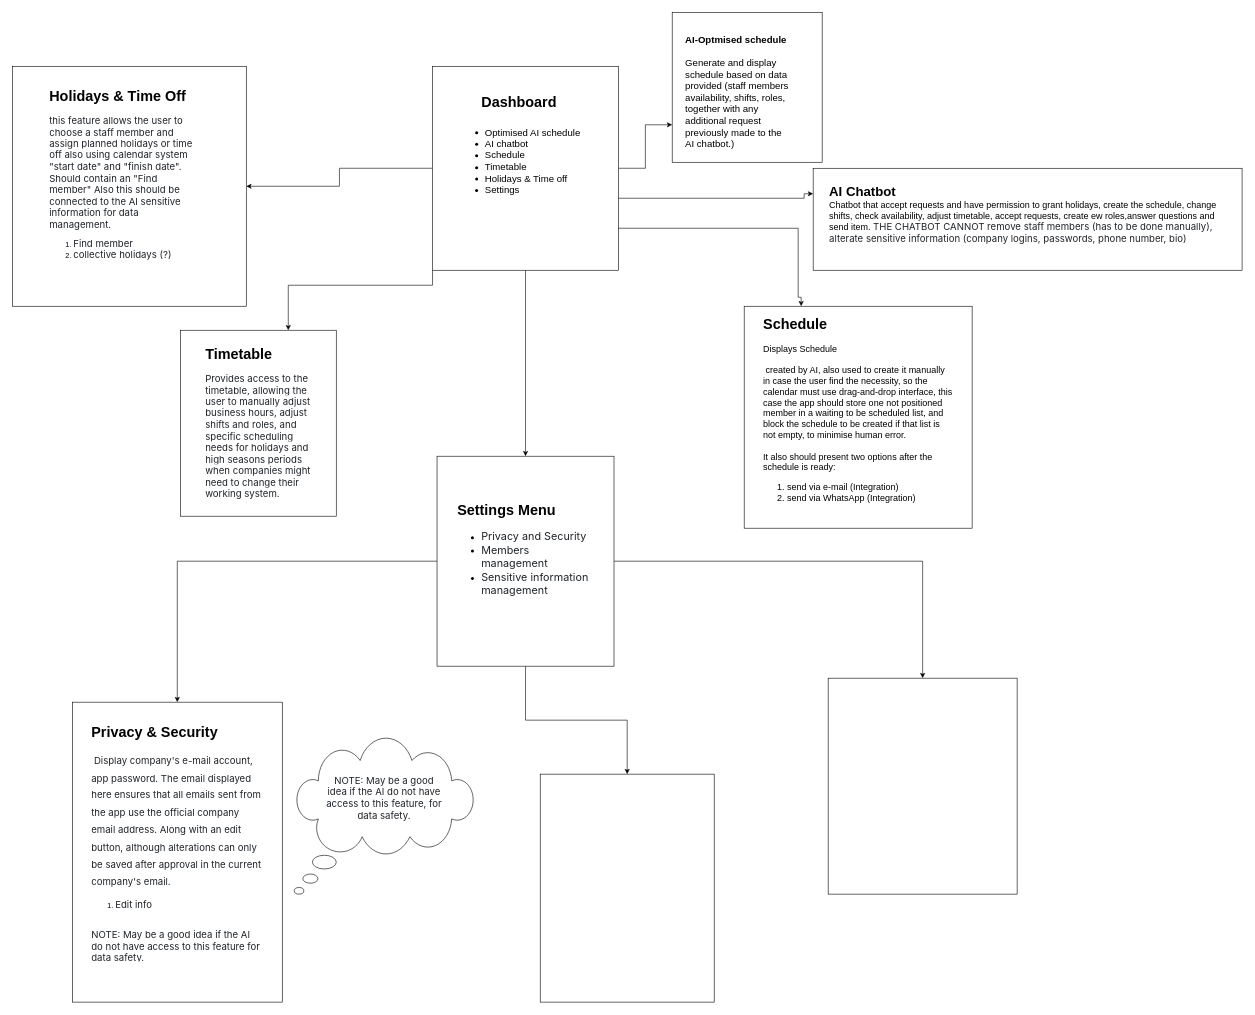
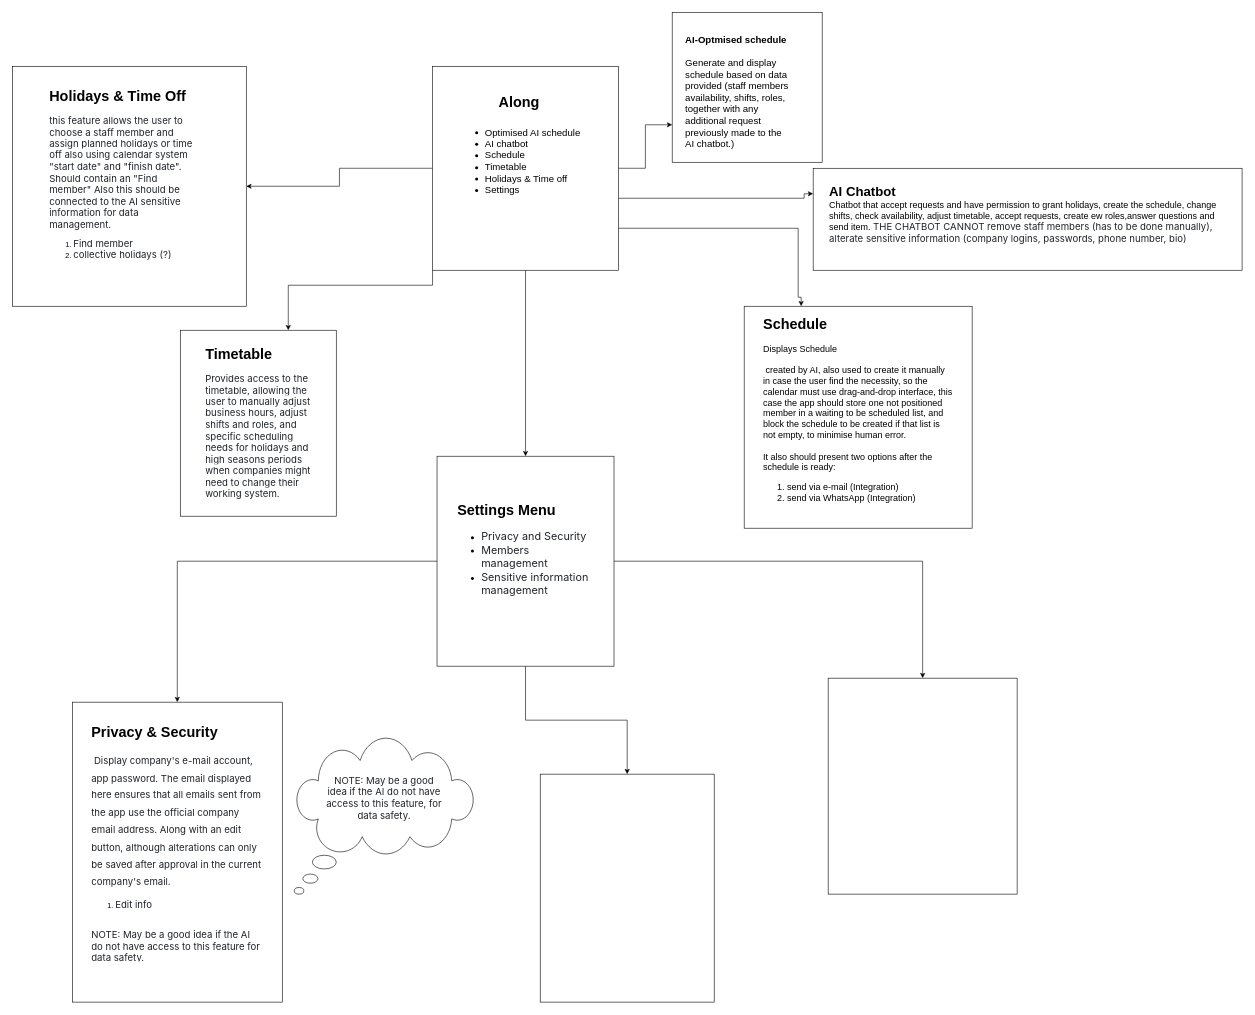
(519, 102) -> (519, 102)
